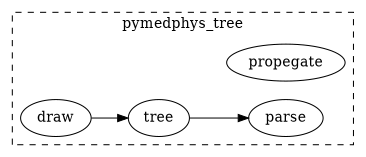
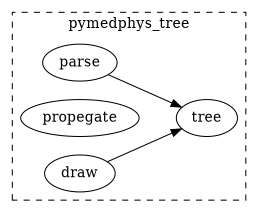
(214, 118) -> (140, 89)
